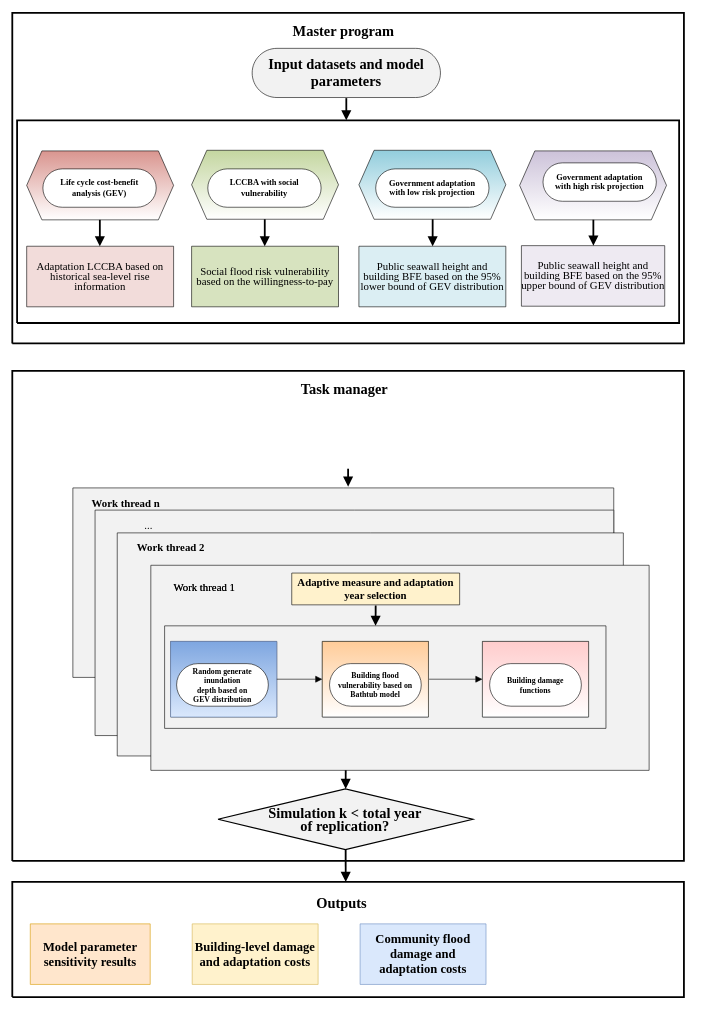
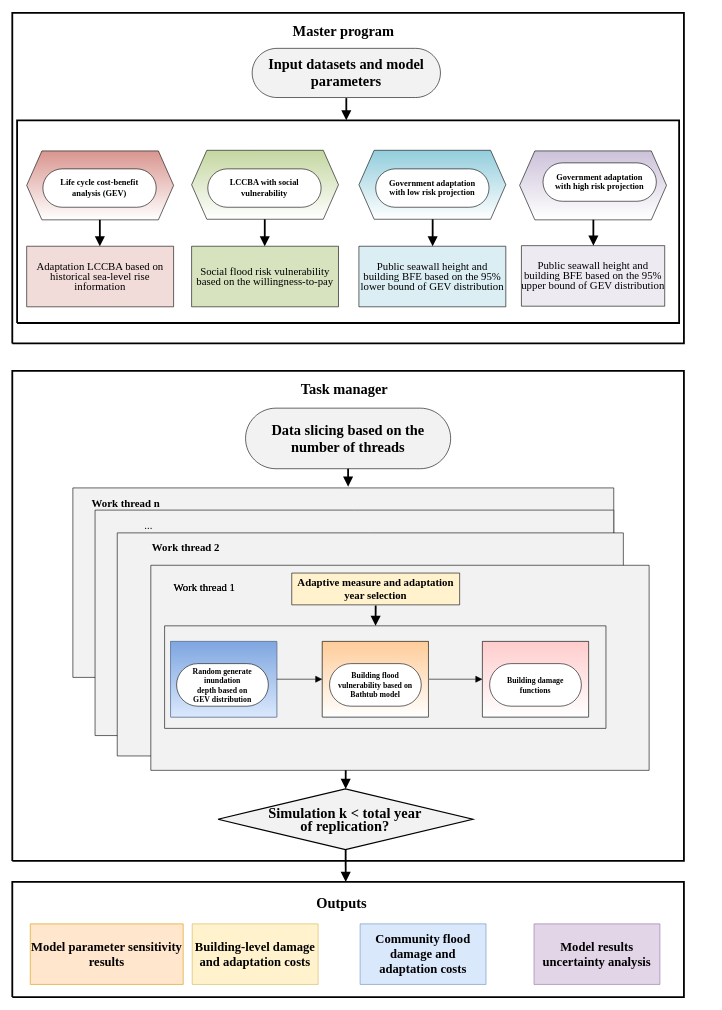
none -> (348, 439)
(171, 548) -> (186, 548)
(90, 955) -> (107, 955)
none -> (597, 955)
